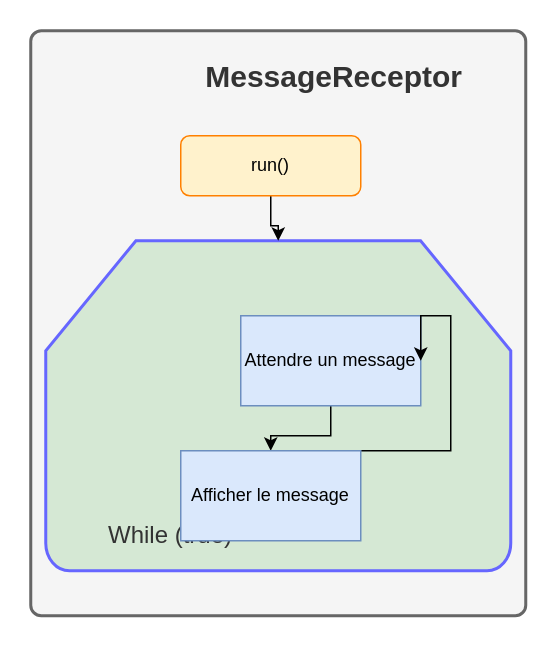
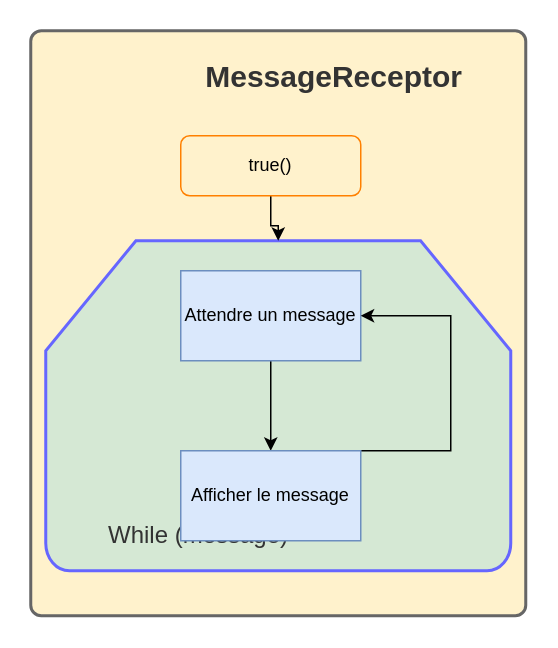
(447, 52) -> (447, 52)
(271, 166) -> (271, 166)
(331, 361) -> (271, 316)
(102, 555) -> (117, 555)
